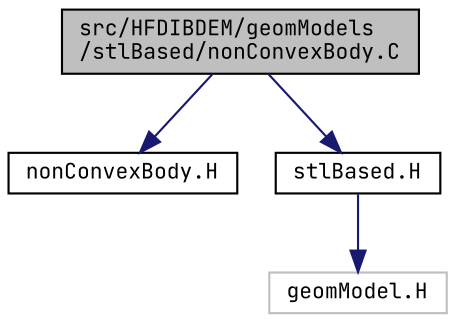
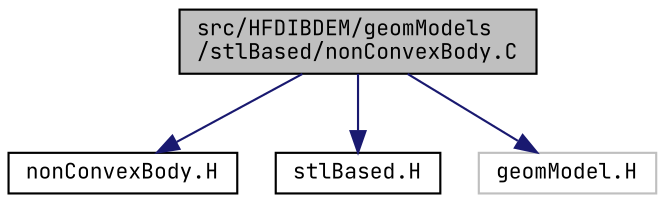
(358, 222) -> (463, 107)
